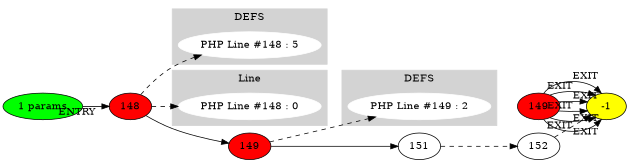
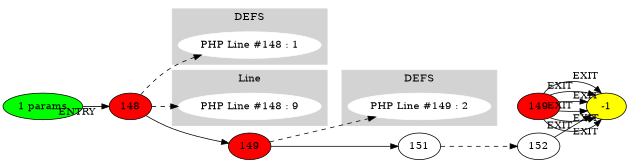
(250, 45) -> (250, 45)
(250, 106) -> (250, 106)
(573, 126) -> (573, 126)
